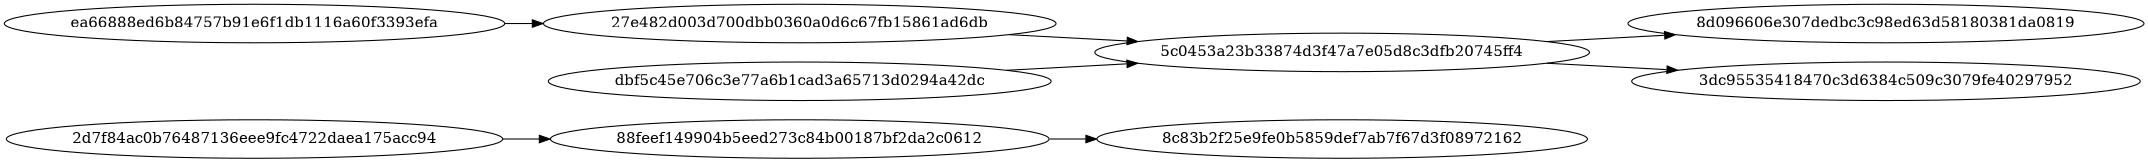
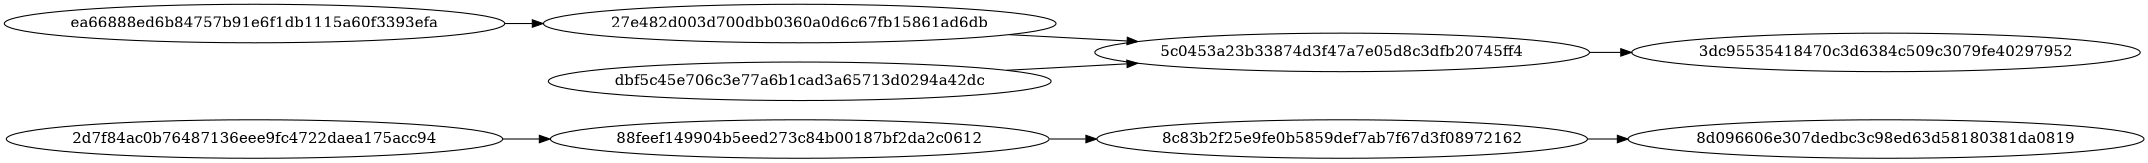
(255, 24) -> (255, 24)
(1606, 38) -> (1602, 139)
